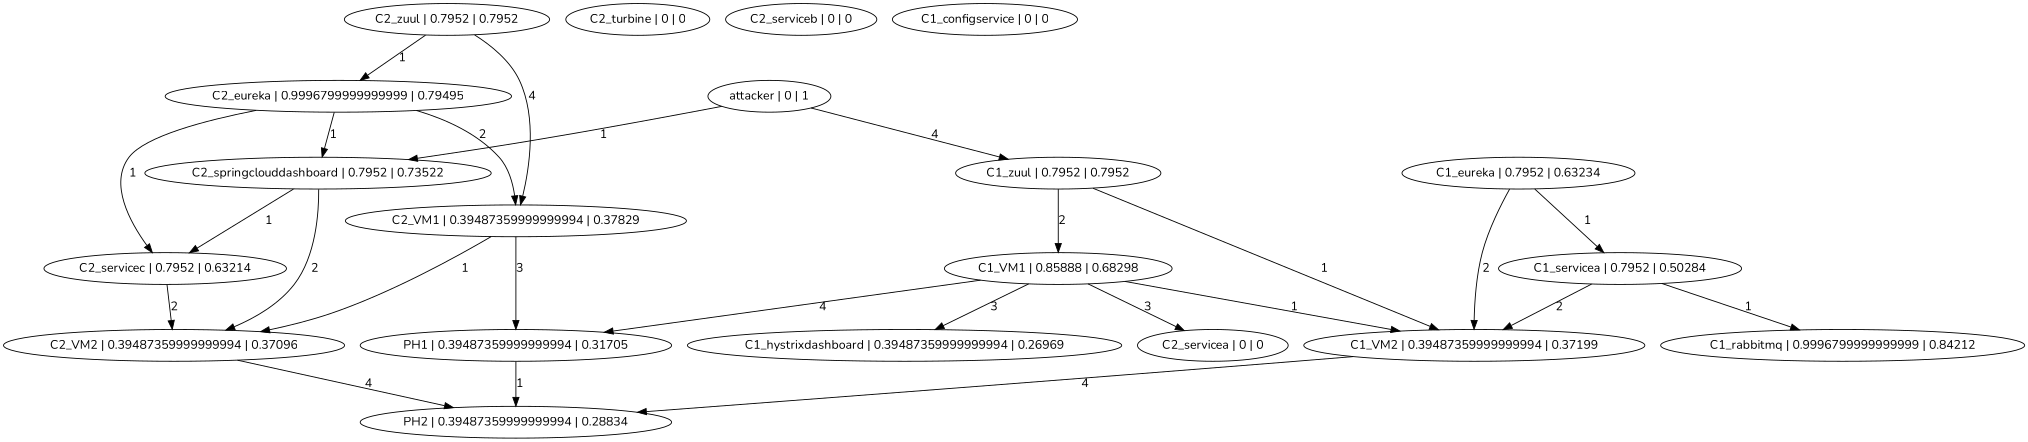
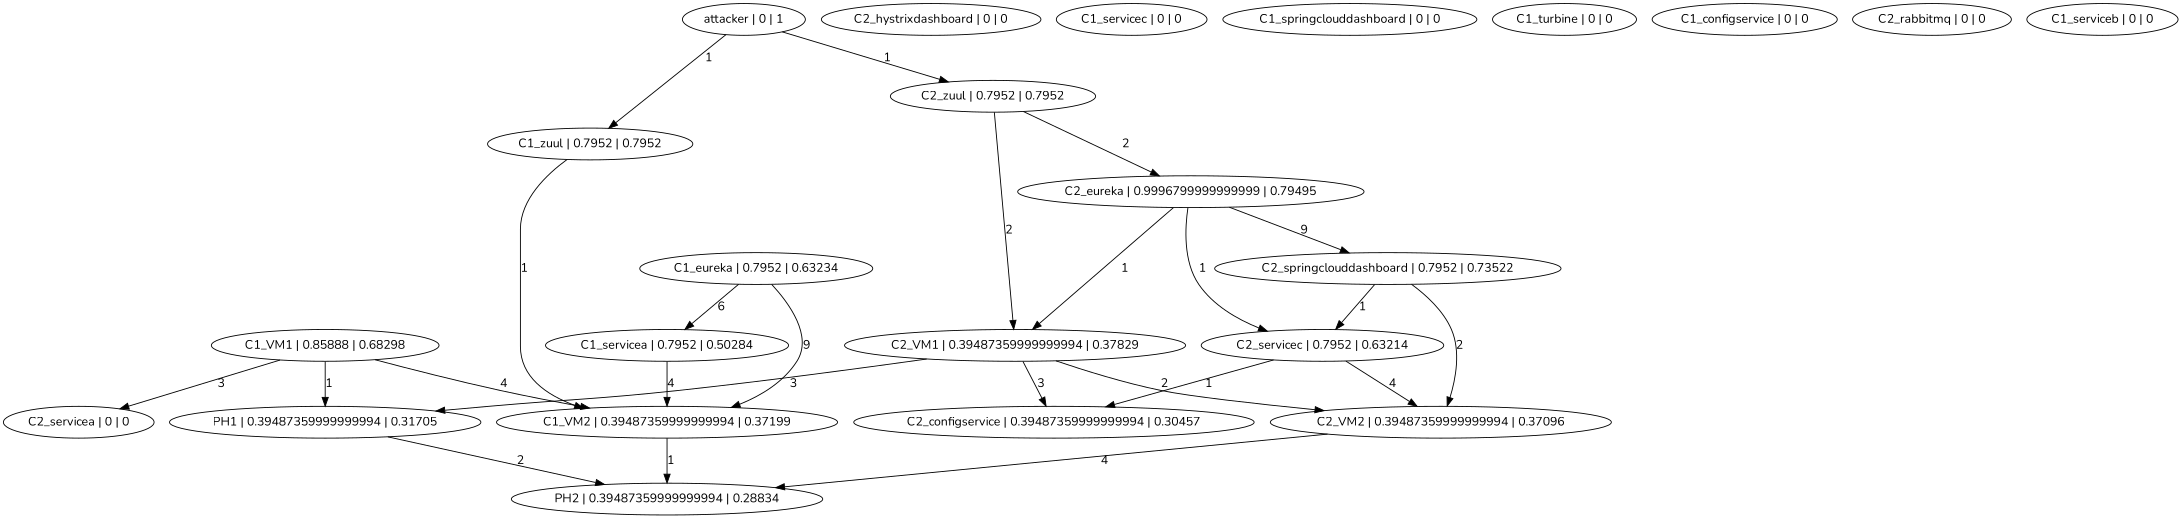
(638, 19) -> none
(801, 19) -> none
none -> (931, 19)
none -> (1132, 19)
none -> (1350, 19)
none -> (1564, 19)
none -> (1932, 19)
none -> (2102, 19)
(402, 58) -> (1126, 144)
(532, 96) -> (1009, 230)
(570, 134) -> (861, 56)
(333, 135) -> (1304, 230)
(483, 135) -> (1125, 269)
(935, 135) -> (709, 58)
(1058, 216) -> none
(1588, 221) -> (721, 307)
(465, 269) -> (1165, 384)
(1486, 269) -> (807, 345)
(174, 307) -> (1393, 384)
(823, 307) -> (329, 384)
(1295, 307) -> (504, 384)
(1560, 307) -> (671, 384)
(905, 345) -> none
(1843, 345) -> none
(520, 384) -> (521, 461)
(1085, 384) -> (671, 461)
none -> (1054, 422)
